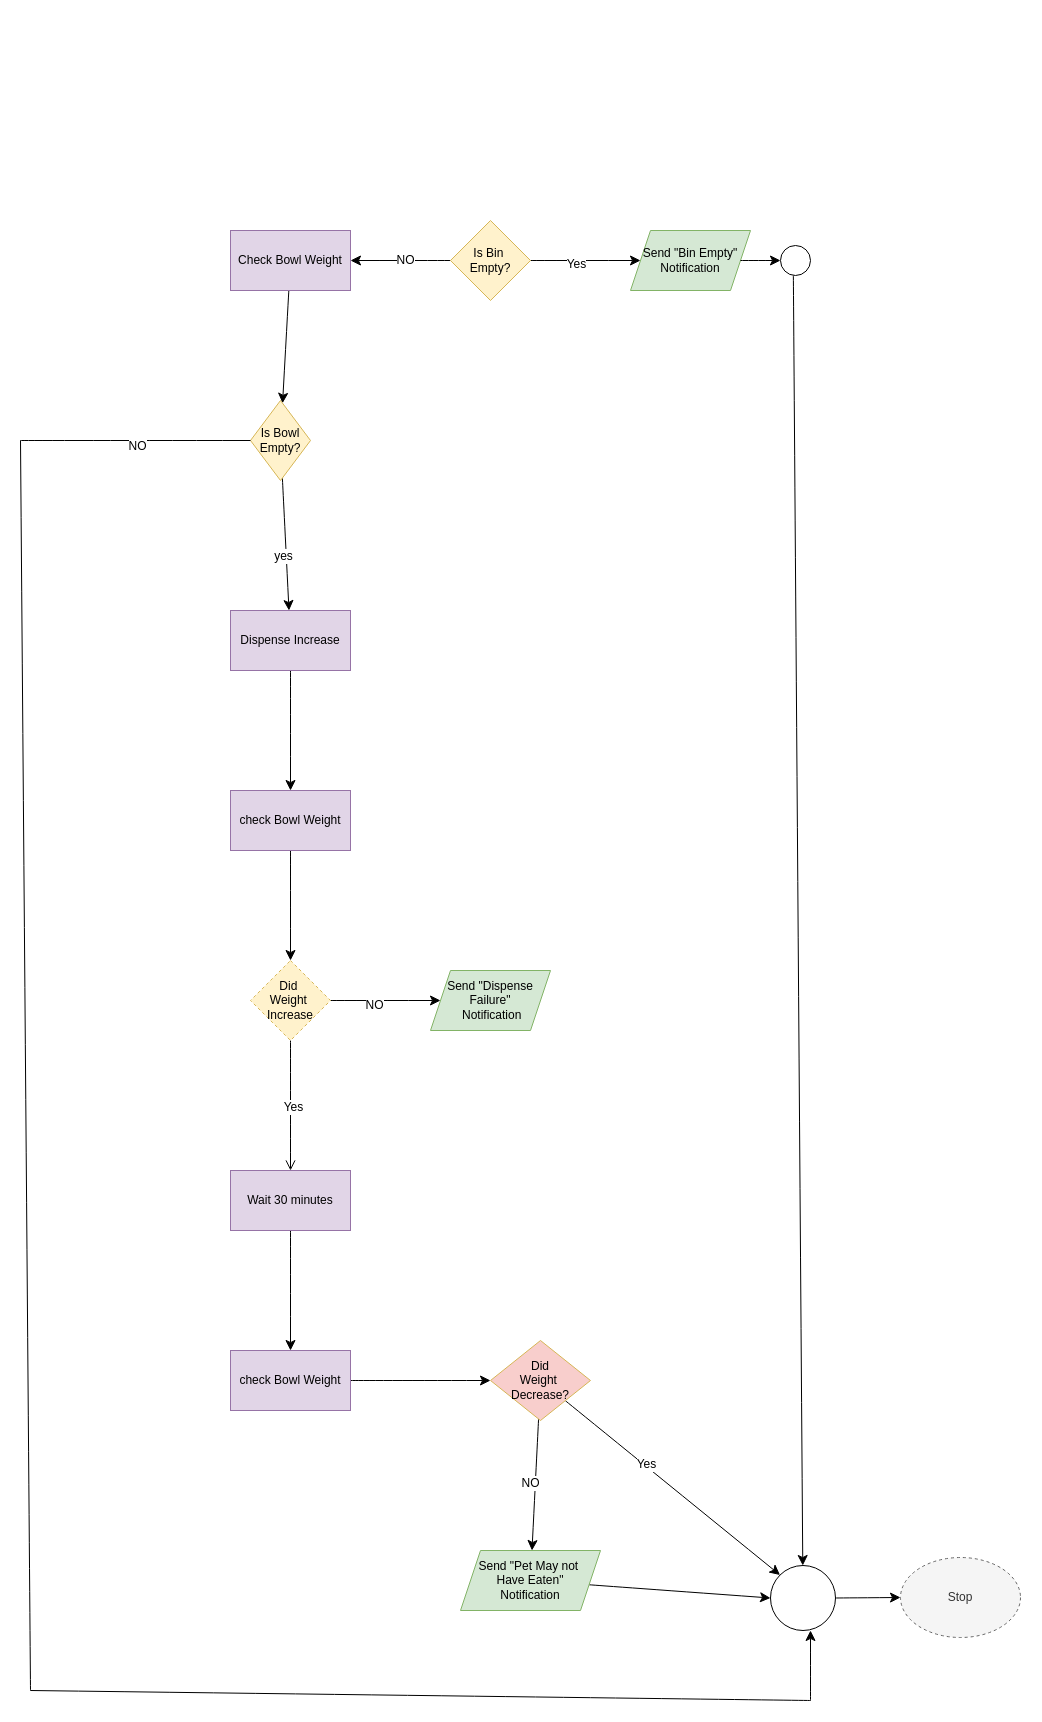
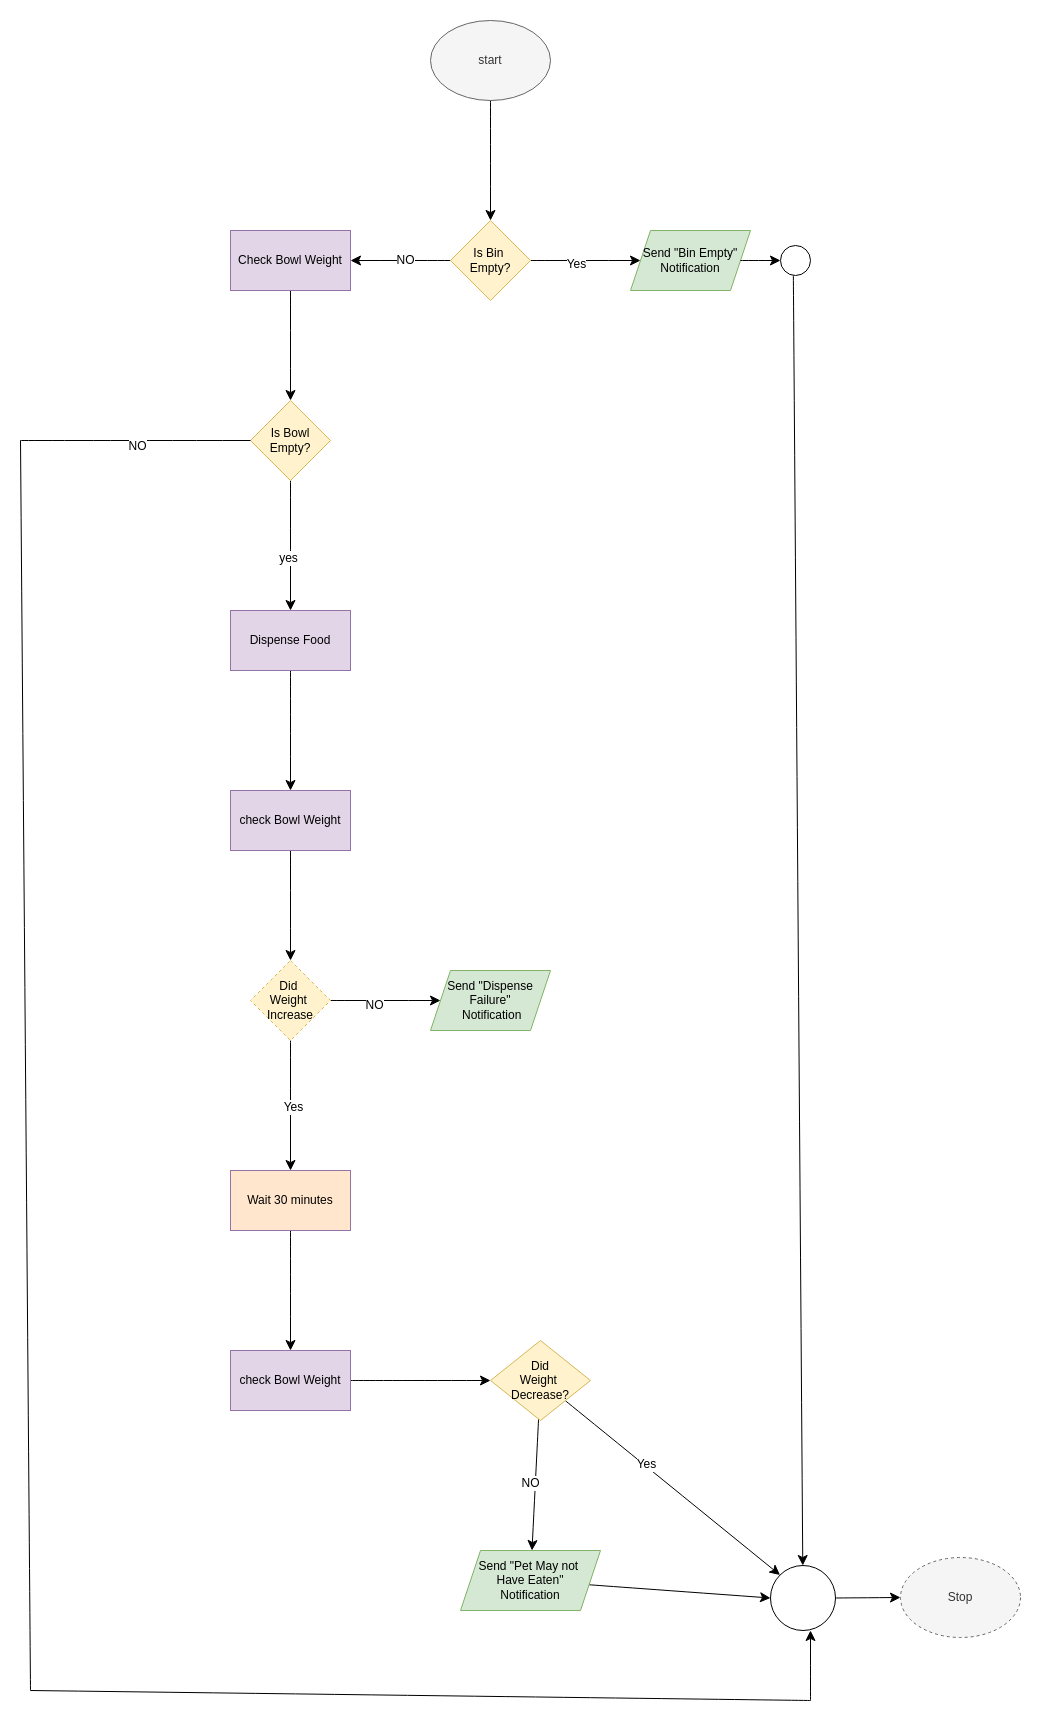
none -> (491, 61)
none -> (491, 158)
(281, 441) -> (291, 441)
(291, 641) -> (291, 641)
(291, 1163) -> (291, 1161)
(291, 1201) -> (291, 1201)
(541, 1381) -> (541, 1381)
